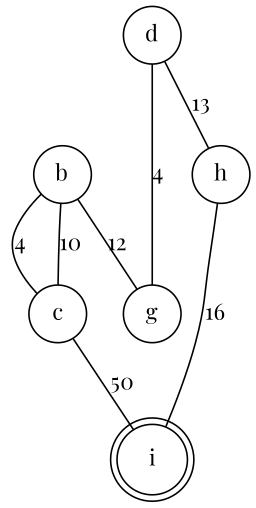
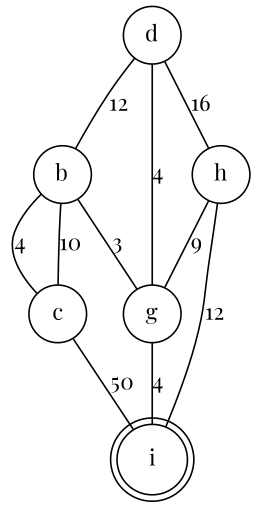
none -> (103, 102)
(201, 105) -> (201, 105)
(118, 244) -> (118, 244)
none -> (187, 244)
(215, 314) -> (215, 314)
none -> (152, 384)
